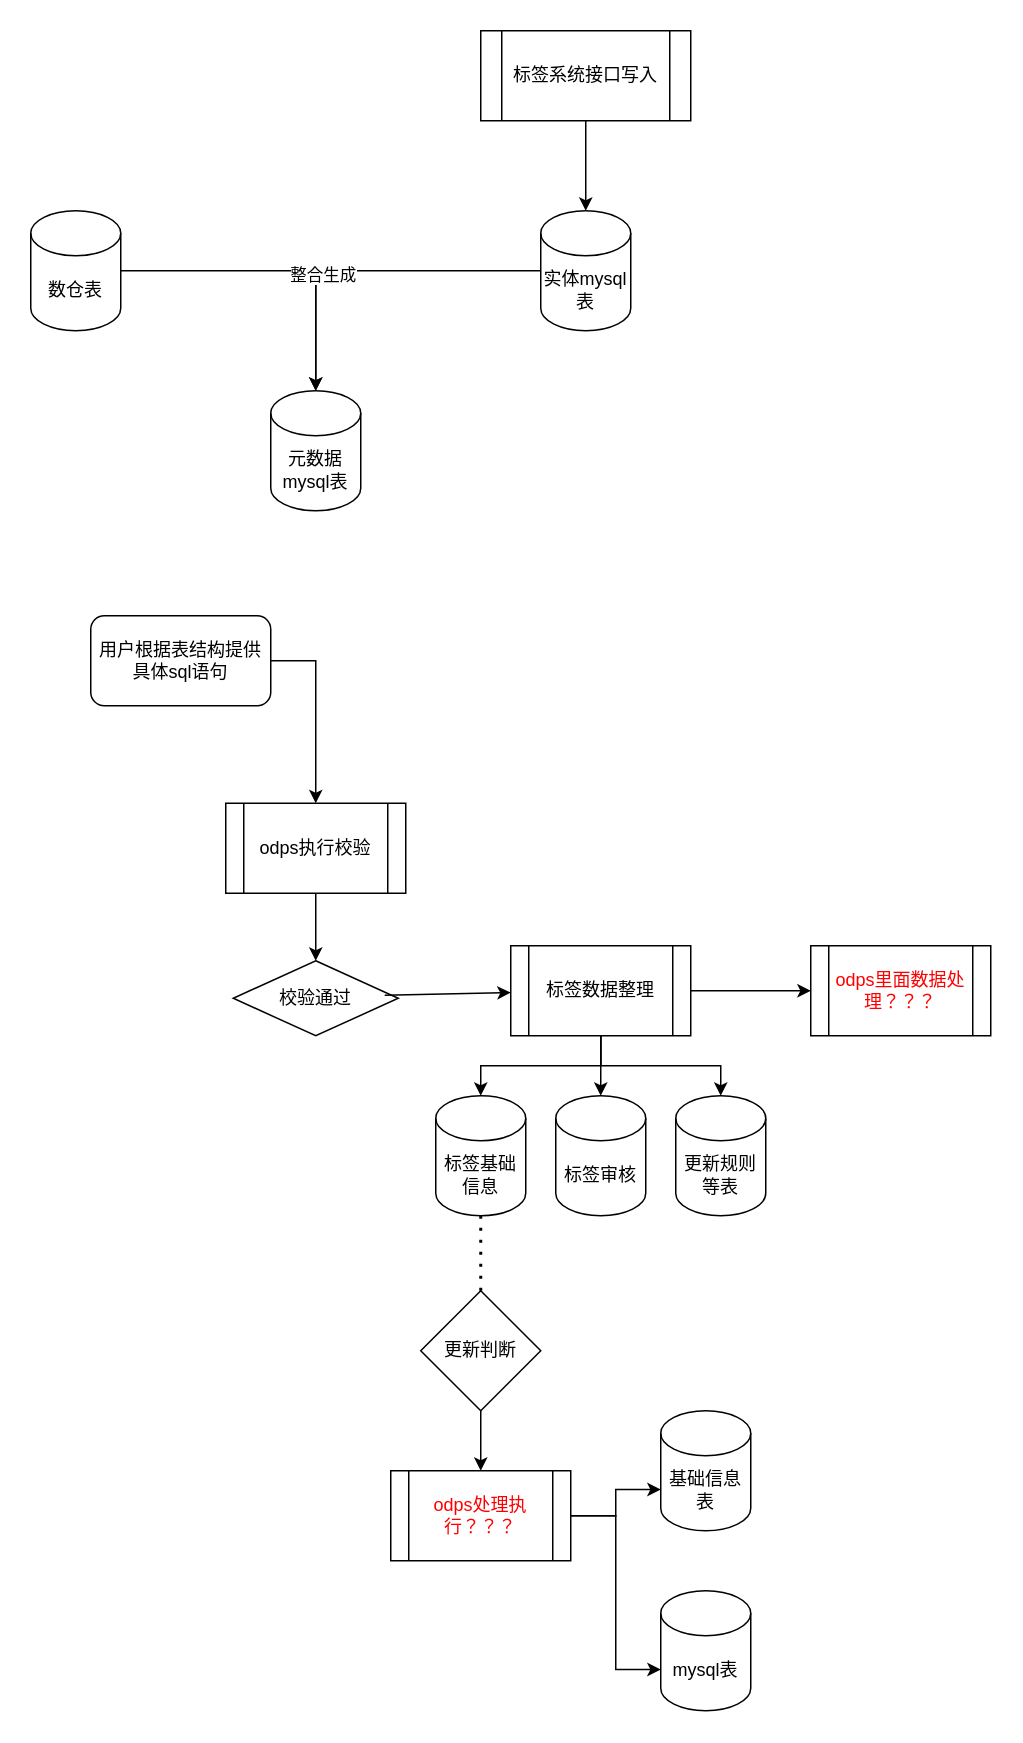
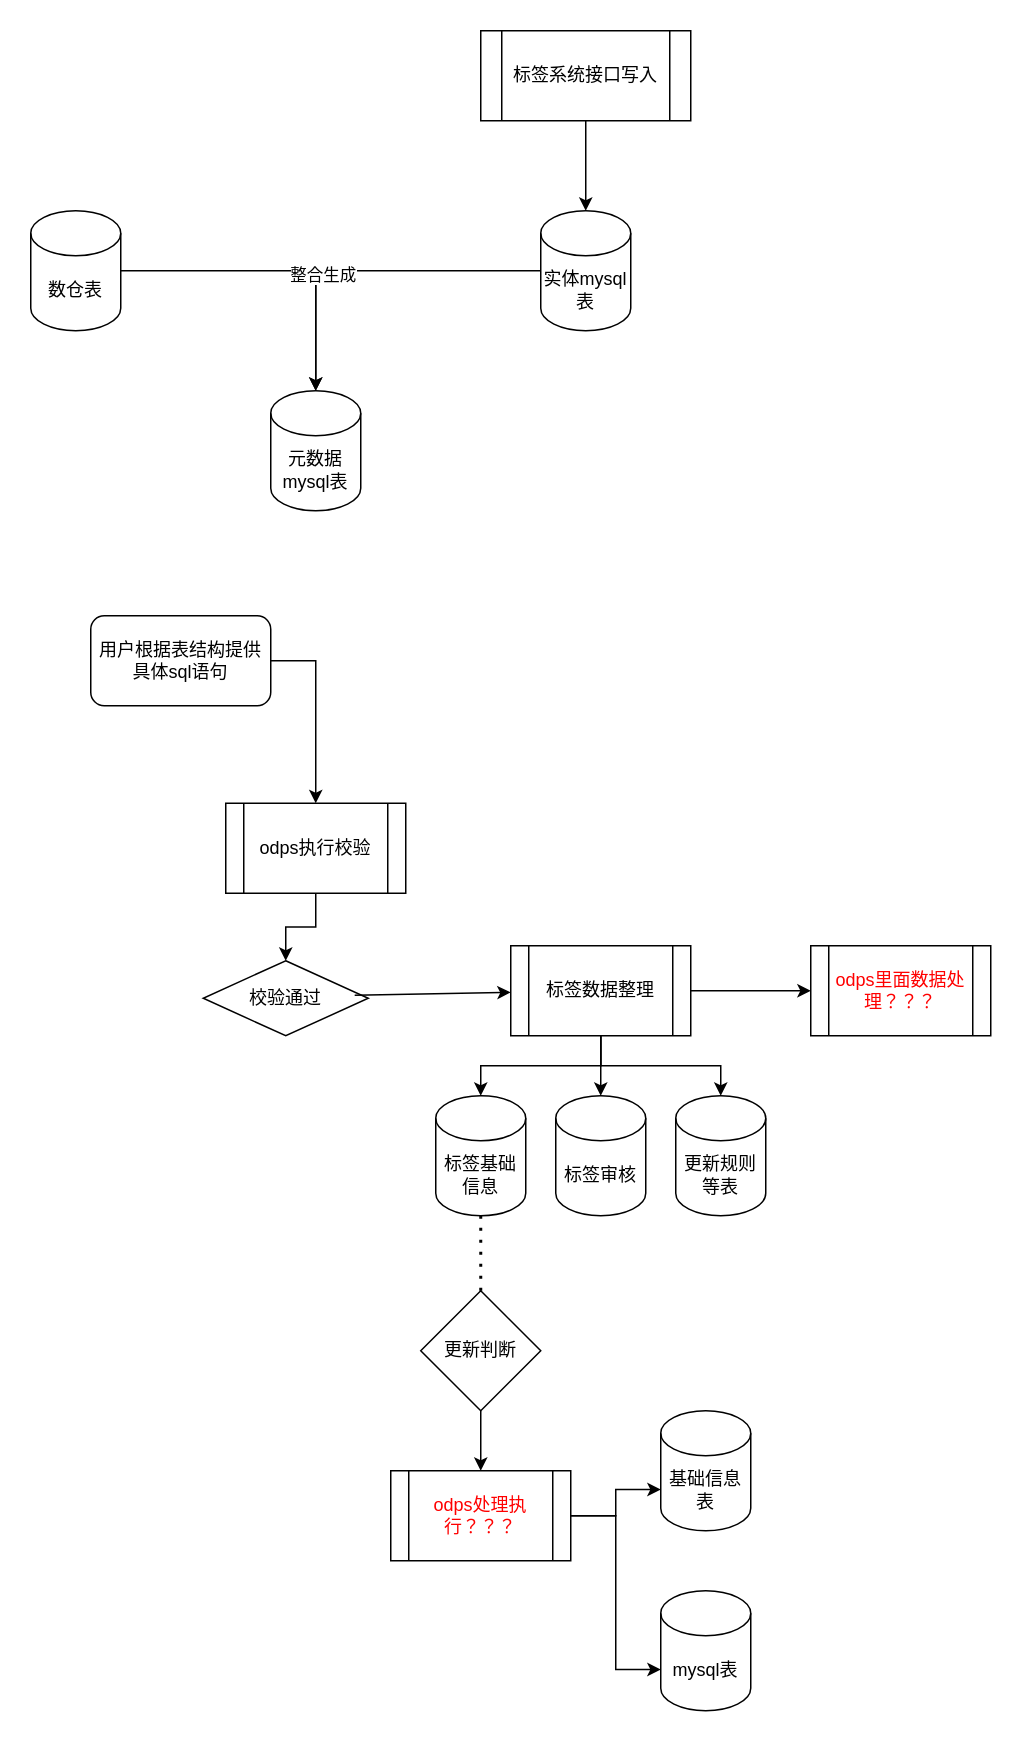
(316, 998) -> (286, 998)
